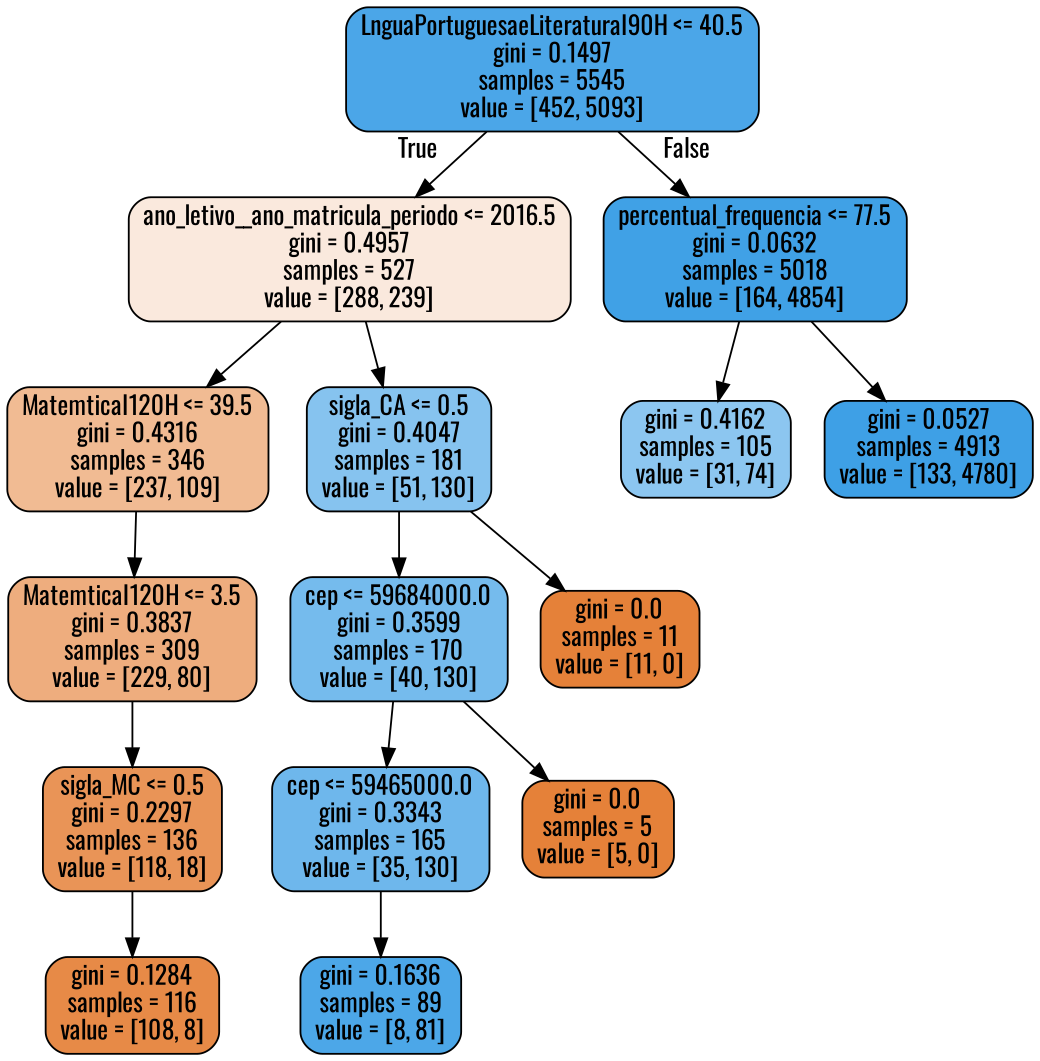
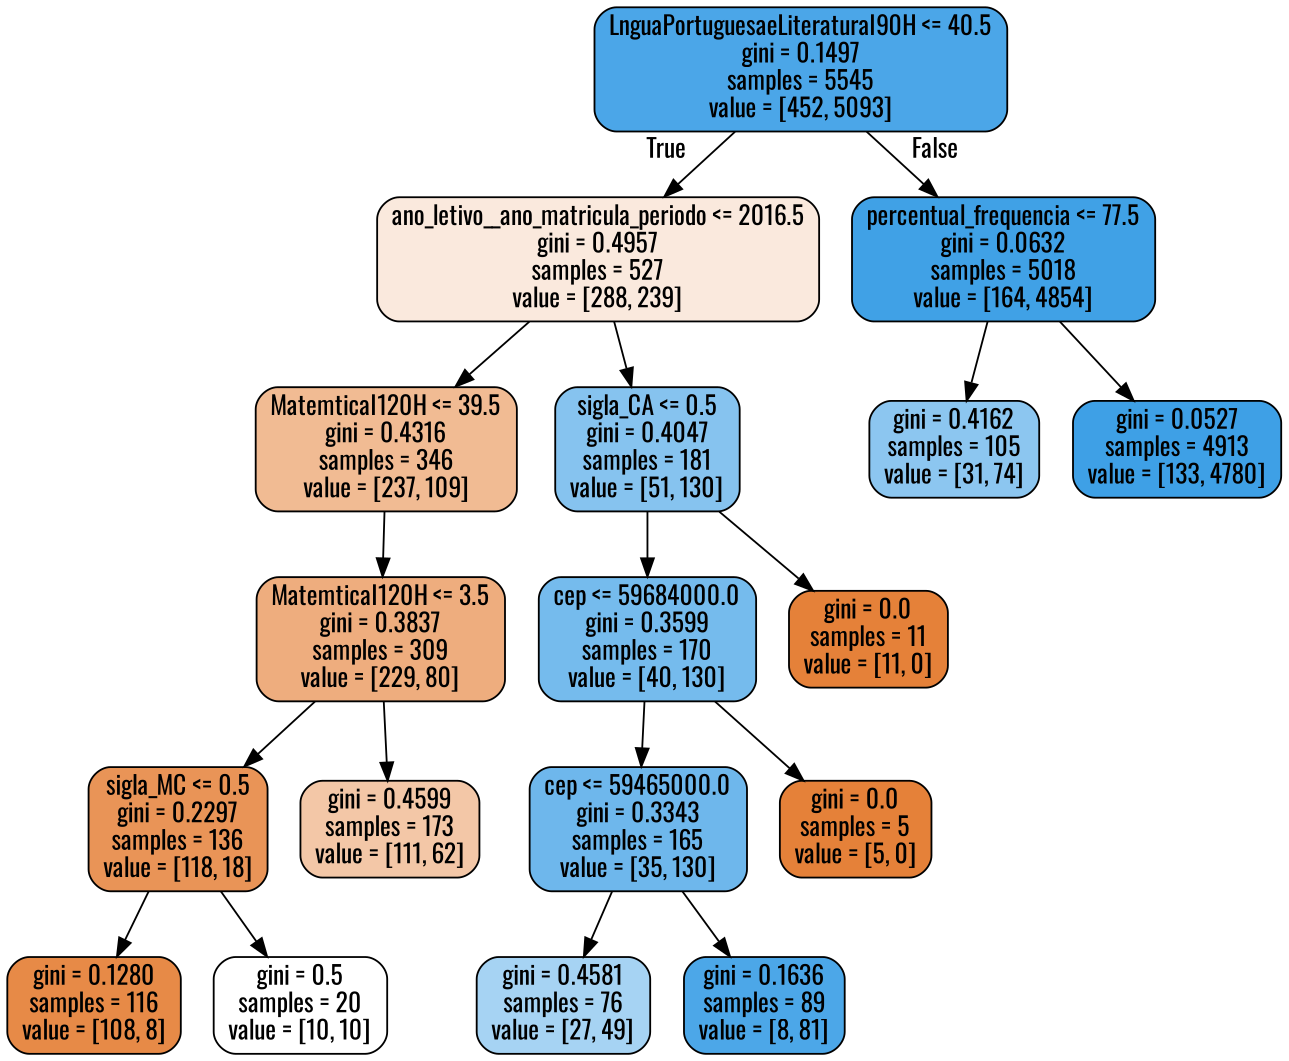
none -> (390, 829)
(132, 1005) -> (94, 1005)
none -> (300, 1005)
none -> (563, 1005)
